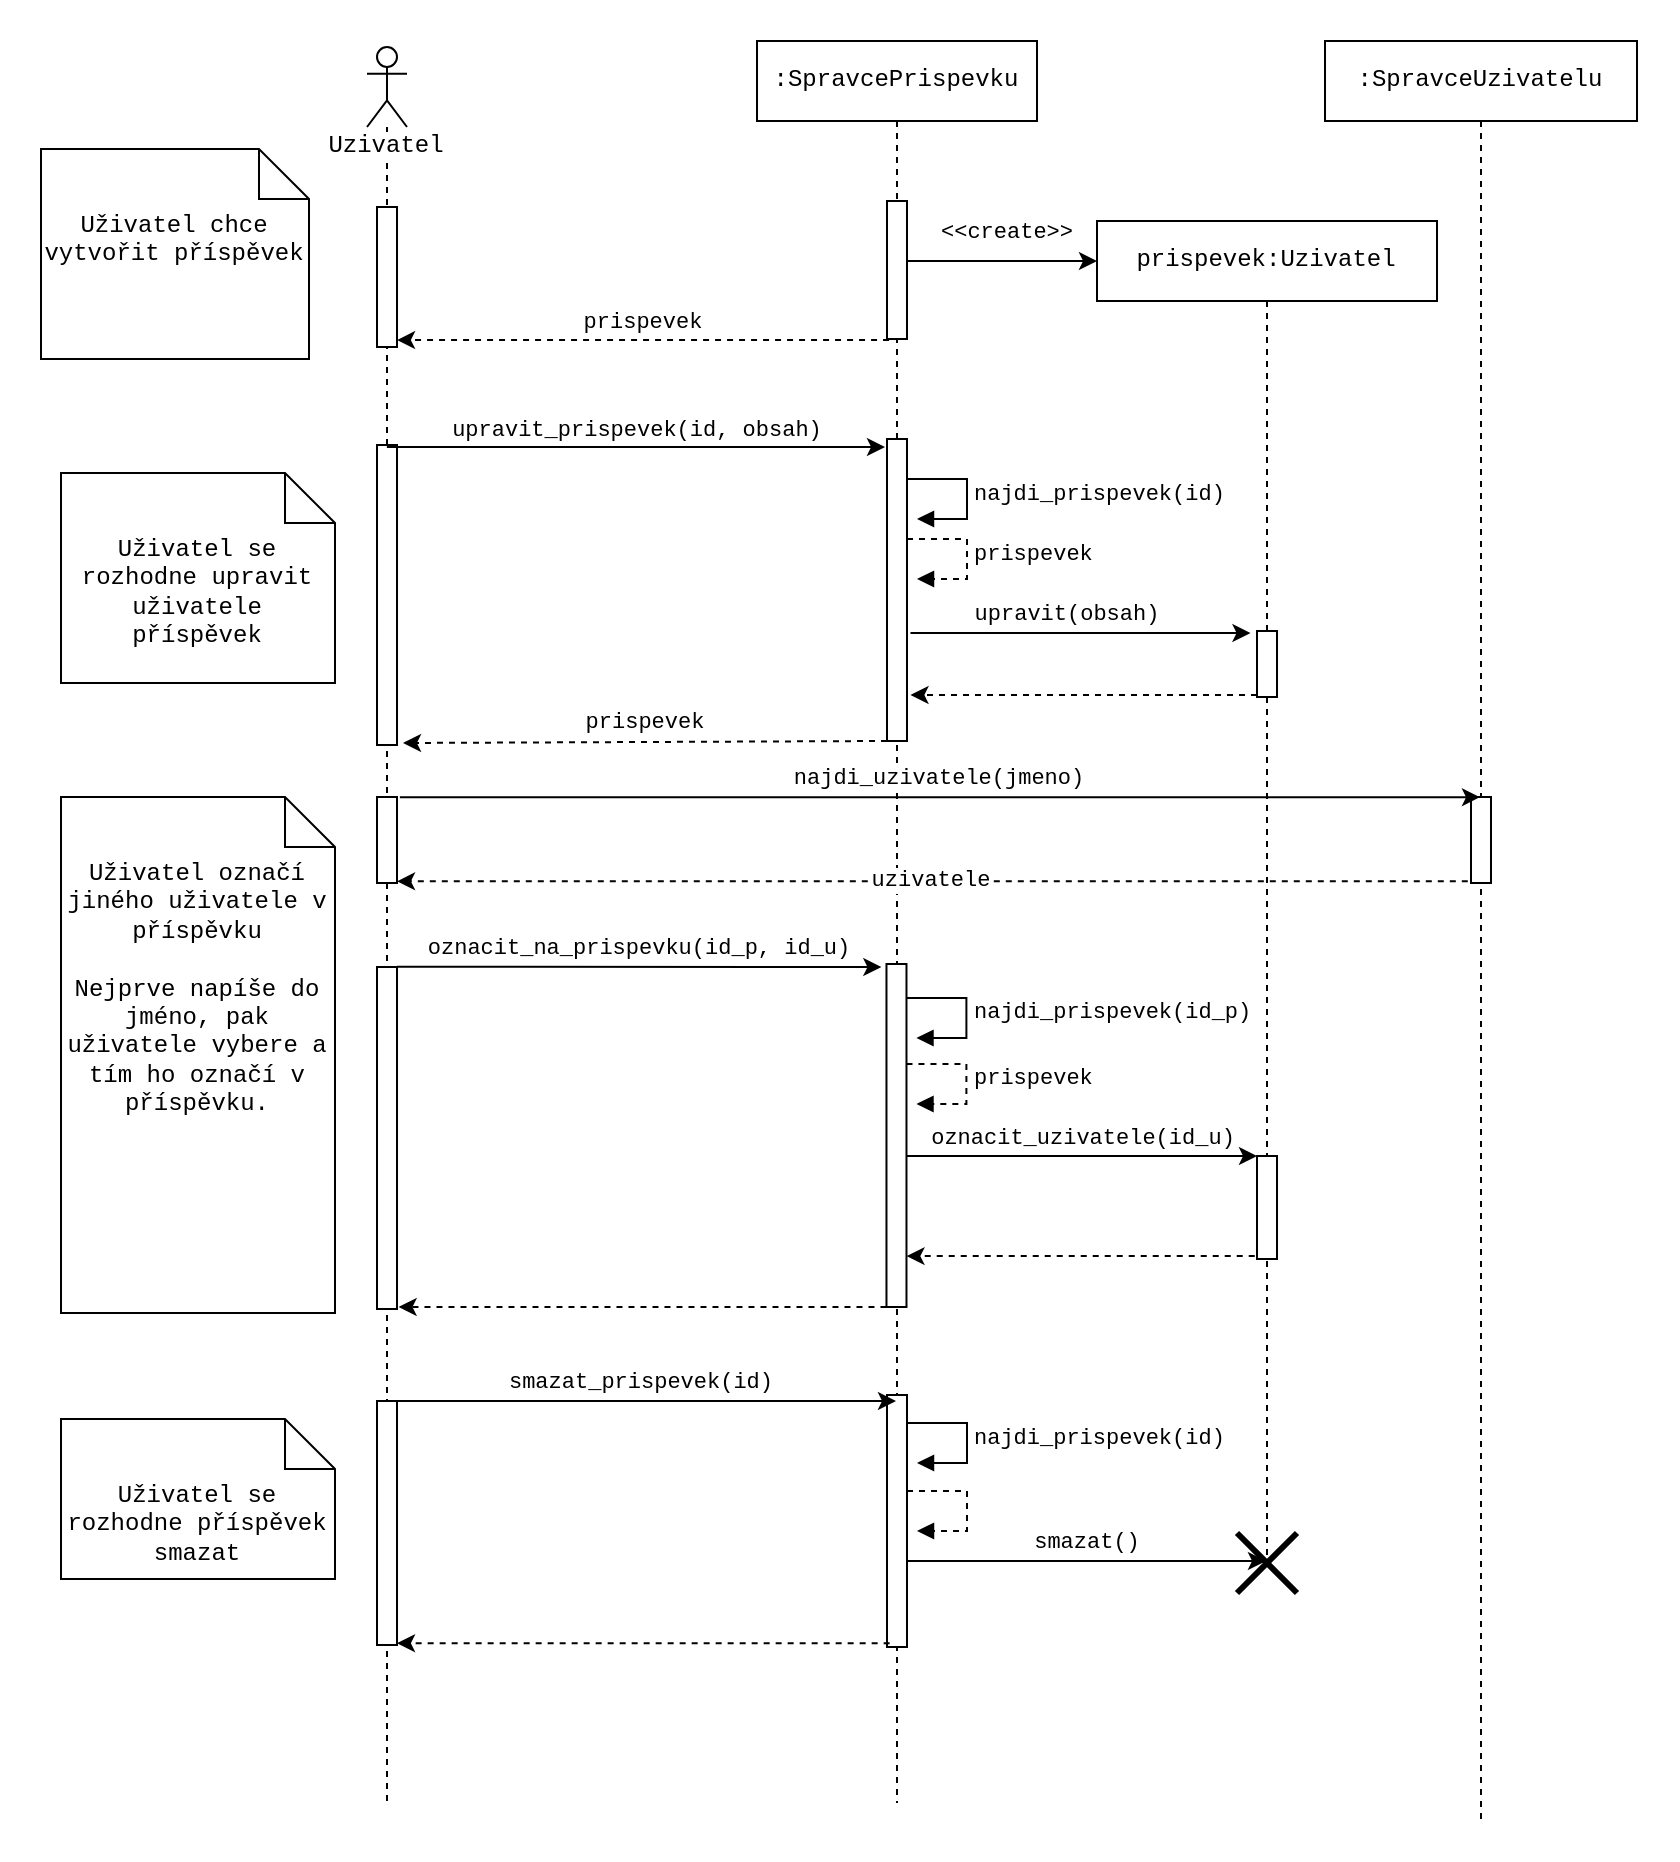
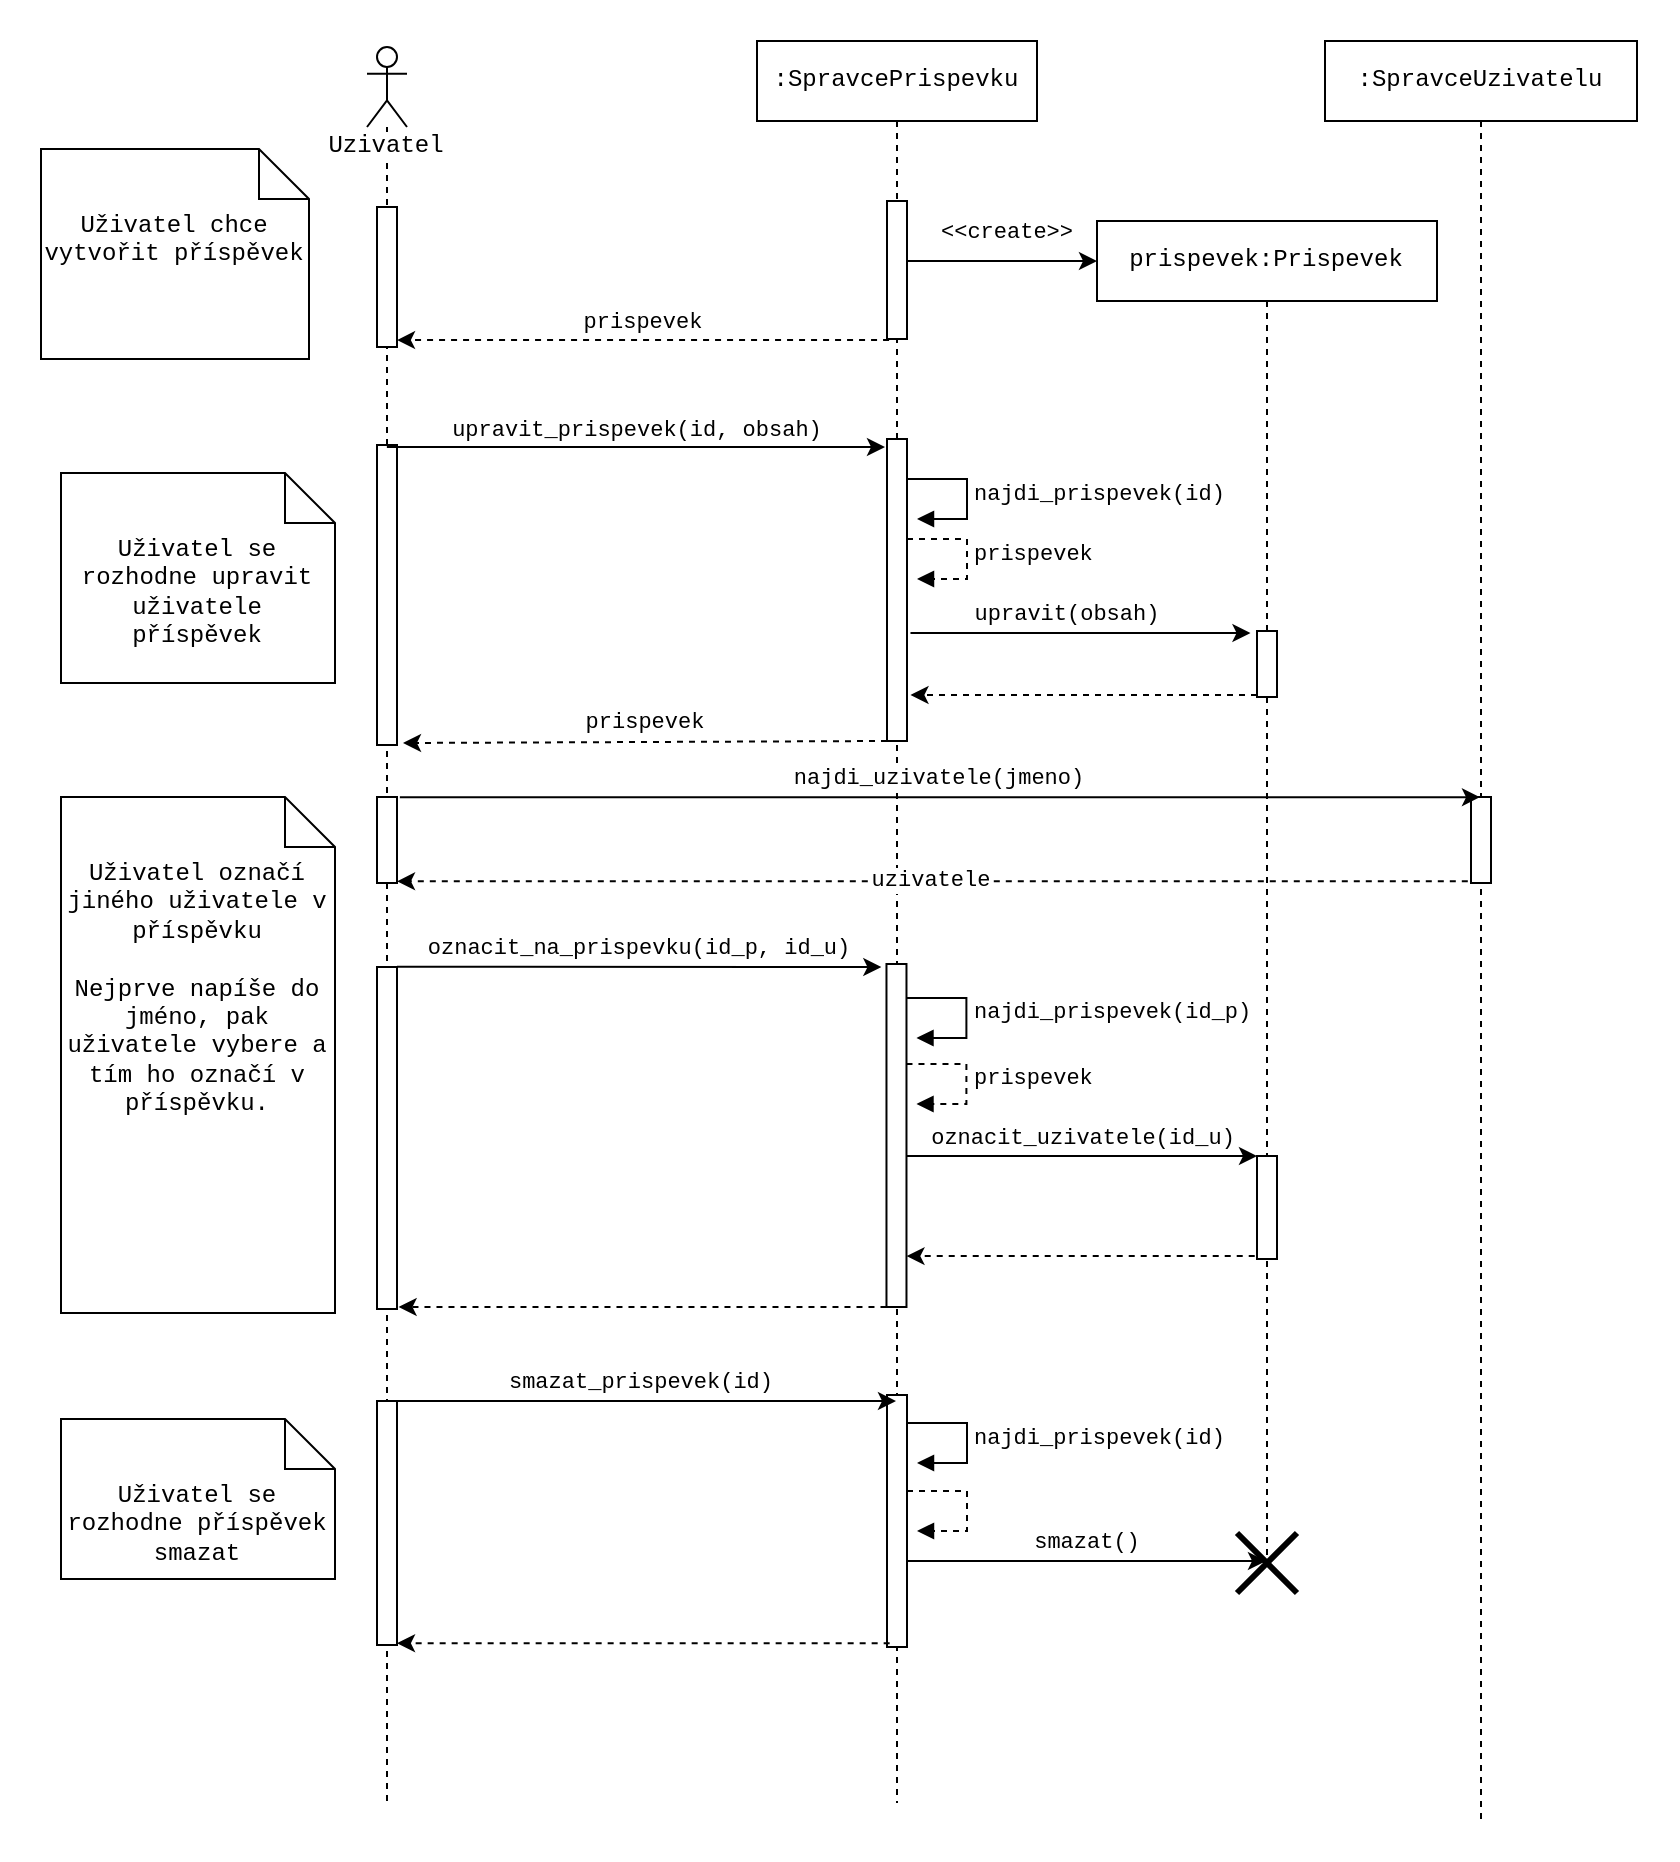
(1267, 261) -> (1267, 261)
